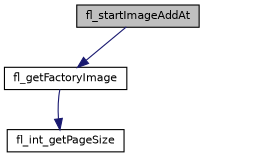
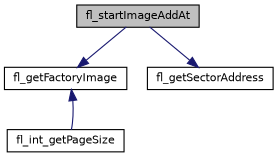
none -> (210, 78)
(58, 104) -> (73, 115)
